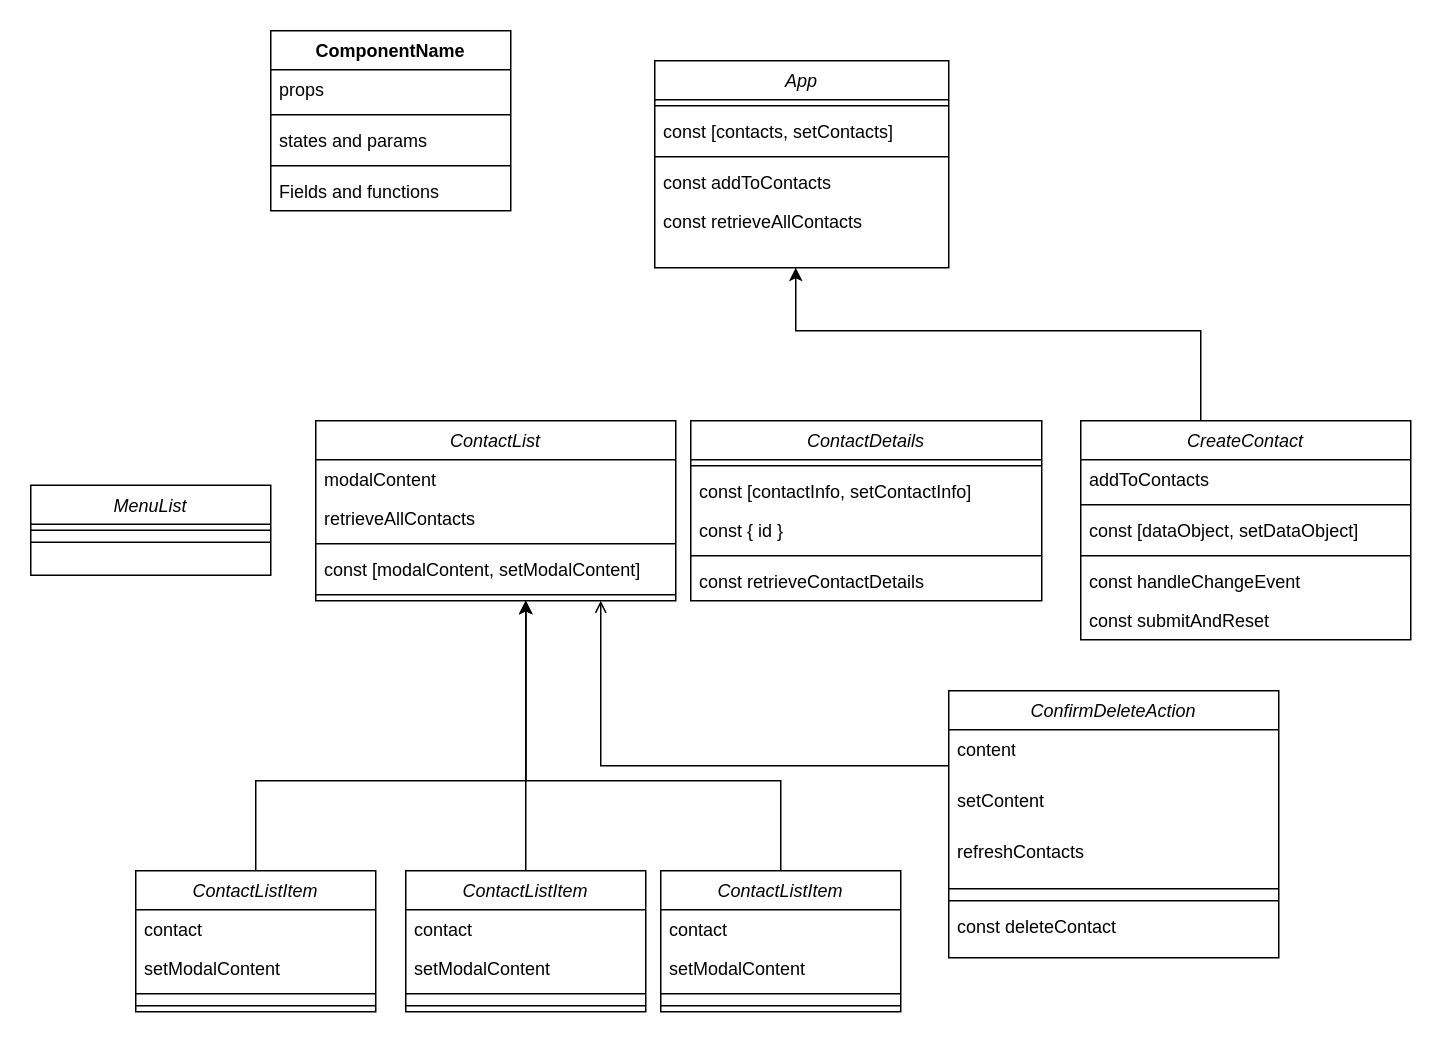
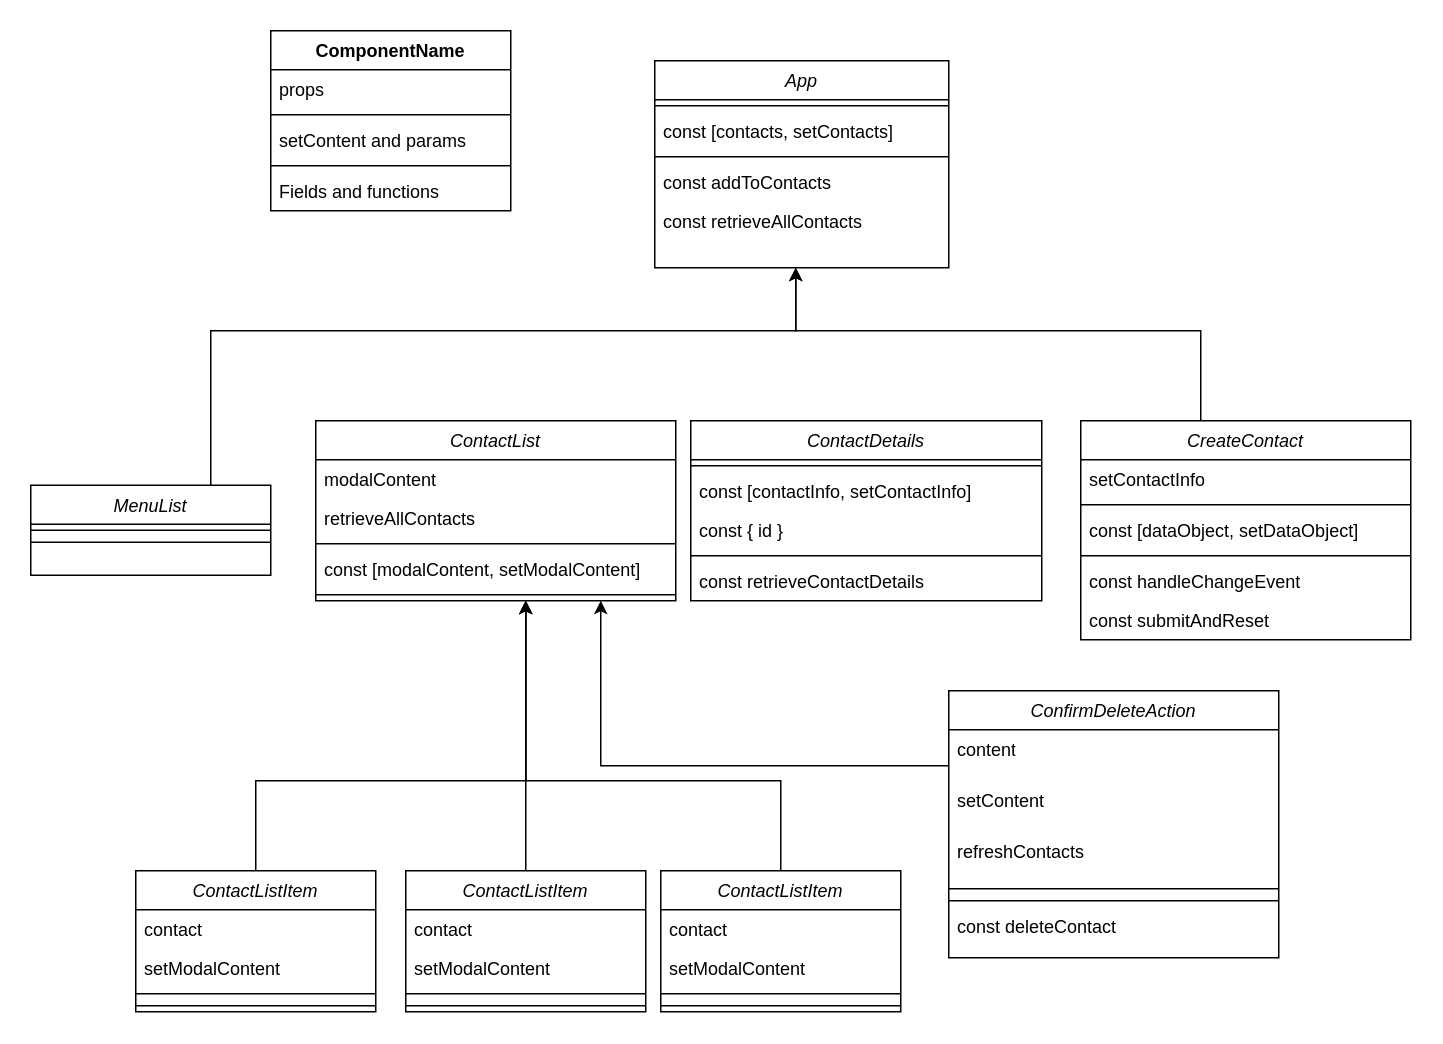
(361, 142) -> (381, 142)
none -> (425, 331)
(1155, 481) -> (1160, 481)
(601, 609) -> (601, 612)
